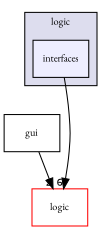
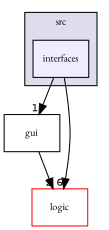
(61, 22) -> (61, 22)
none -> (48, 92)
